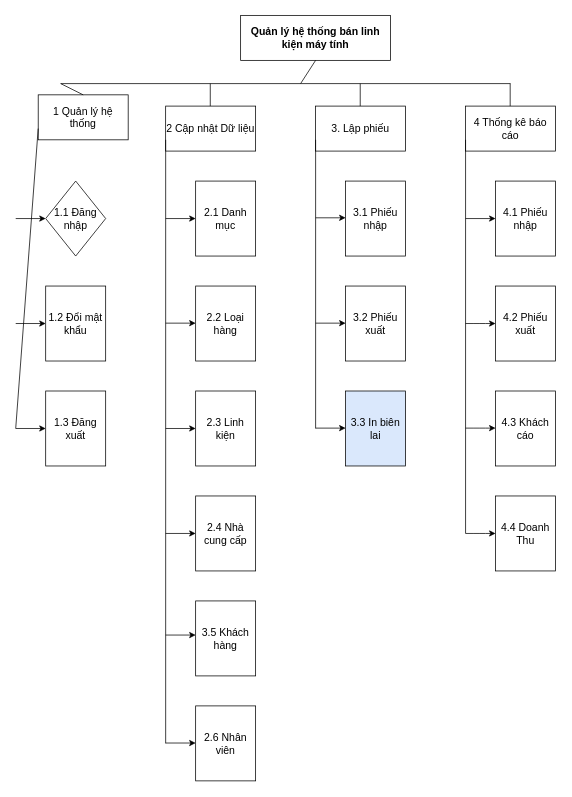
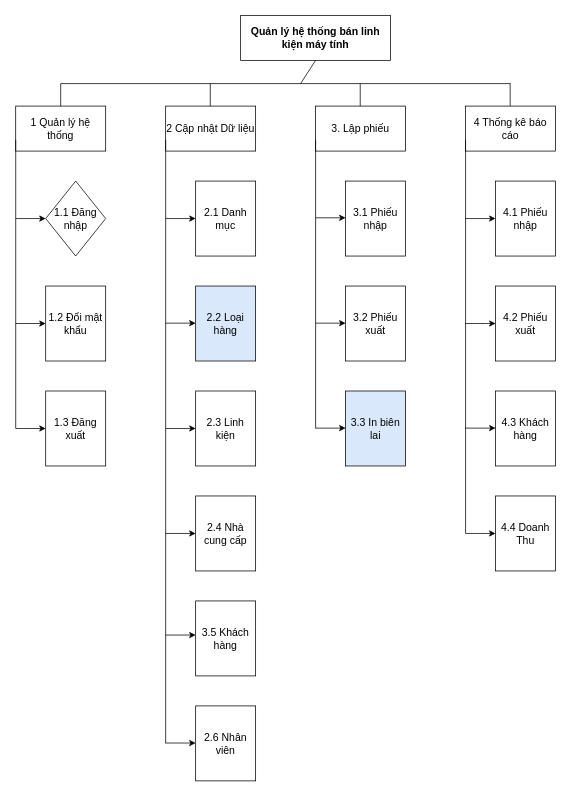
(83, 117) -> (60, 129)
(225, 324) -> (225, 324)
(525, 429) -> (525, 429)
